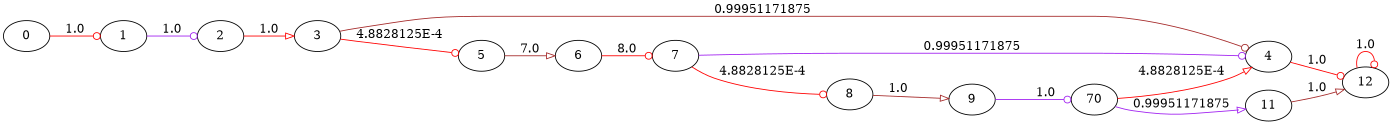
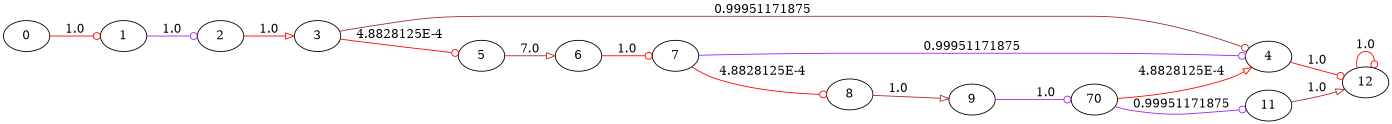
(627, 49) -> (627, 49)
(1177, 114) -> (1177, 114)
